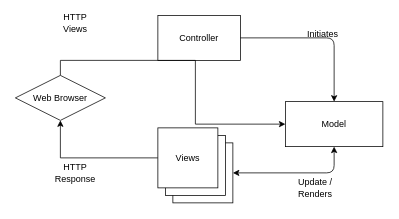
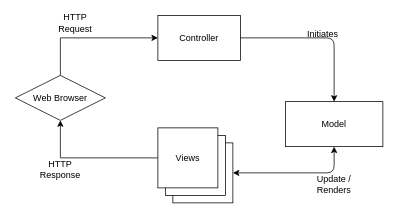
(75, 23) -> (75, 23)
(108, 60) -> (60, 49)
(75, 173) -> (60, 169)
(315, 188) -> (334, 184)
